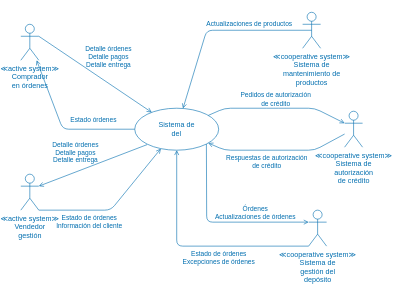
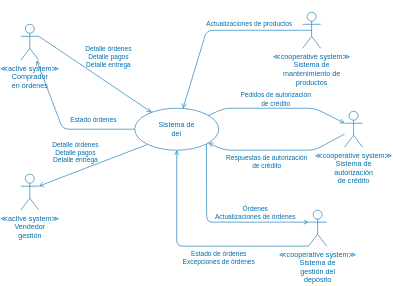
(113, 207) -> none
